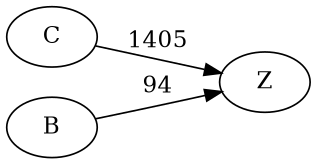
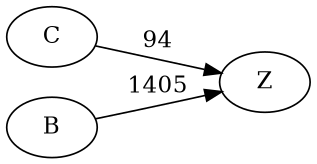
(158, 41) -> (158, 41)
(158, 86) -> (158, 86)
